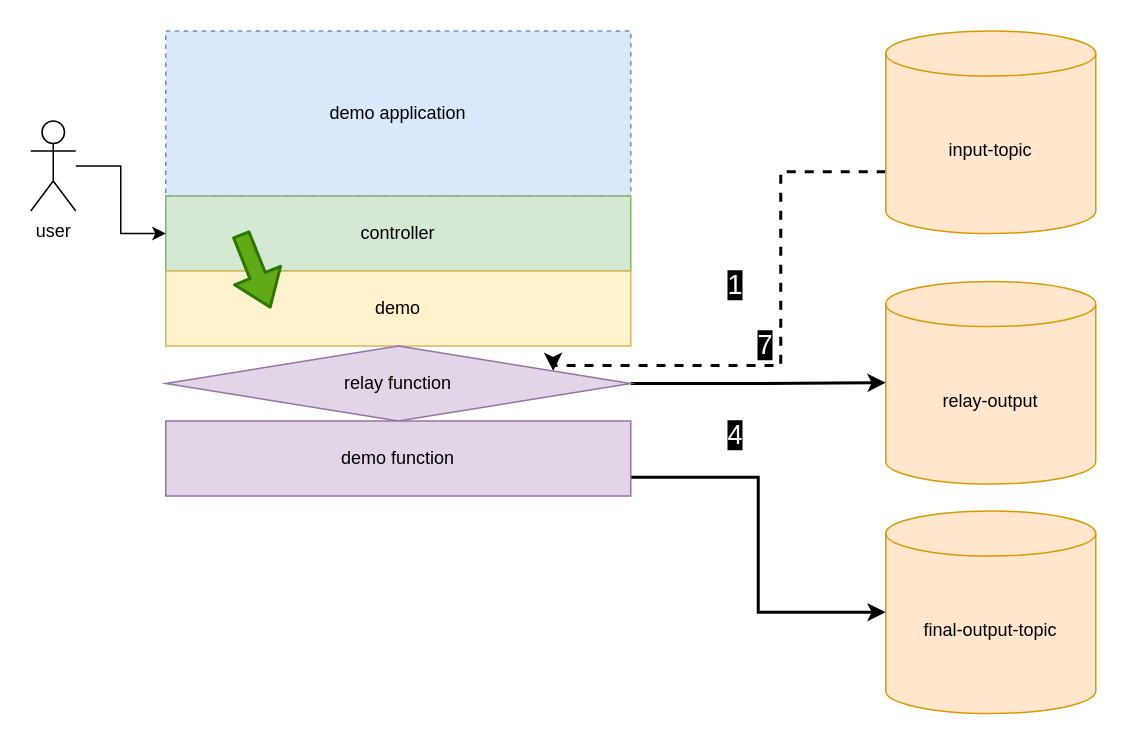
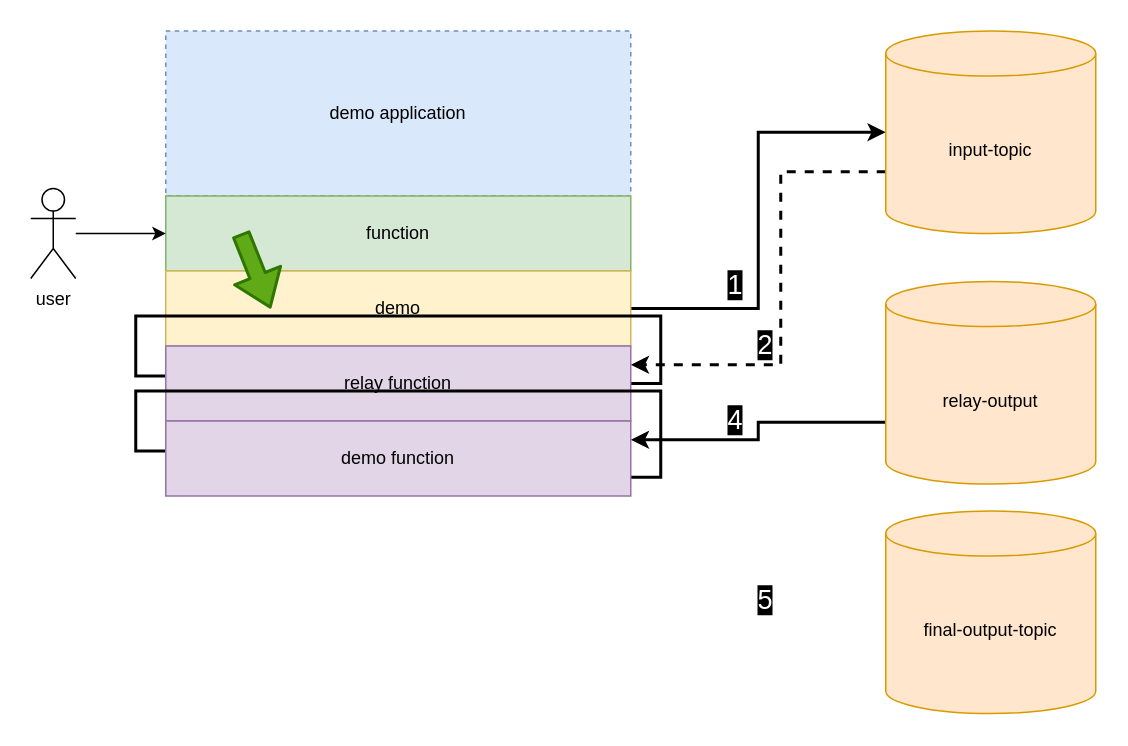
(53, 166) -> (53, 233)
none -> (758, 226)
(398, 233) -> (398, 233)
(766, 346) -> (766, 346)
(398, 383) -> (398, 383)
(765, 383) -> (389, 316)
none -> (758, 424)
(736, 436) -> (736, 421)
(758, 551) -> (399, 391)
none -> (766, 601)
